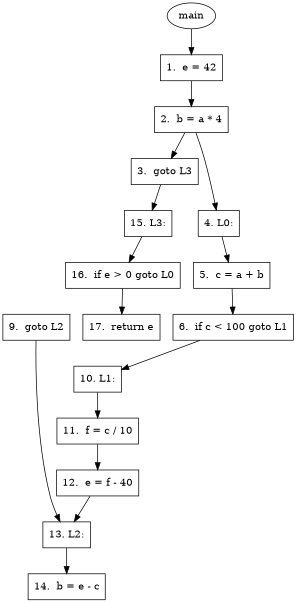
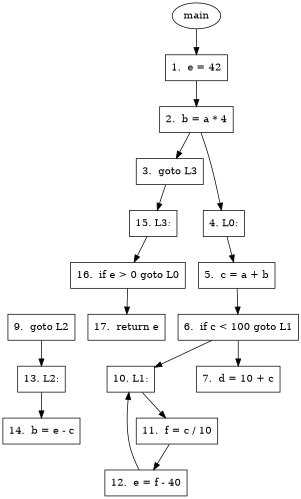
none -> (238, 379)
(84, 506) -> (128, 436)
